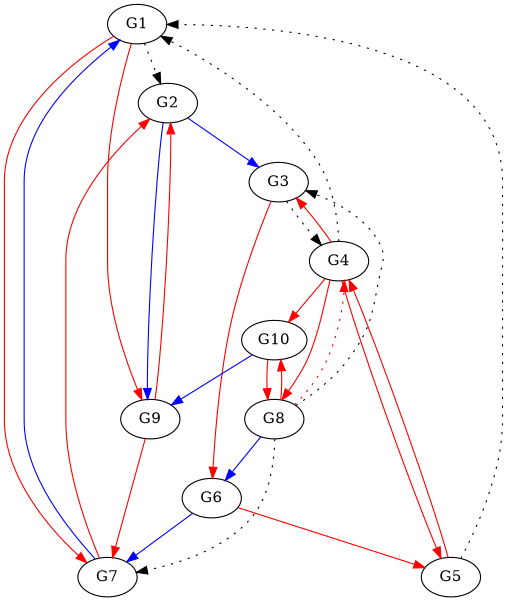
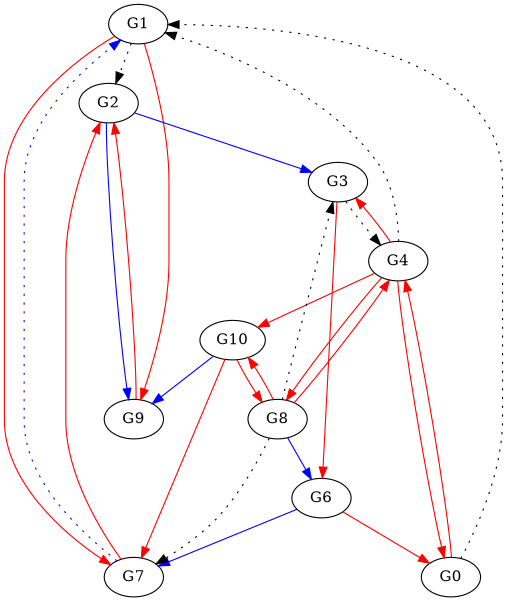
(24, 298) -> (24, 305)
(330, 353) -> (340, 347)
(130, 493) -> (185, 454)
(451, 577) -> (451, 577)
